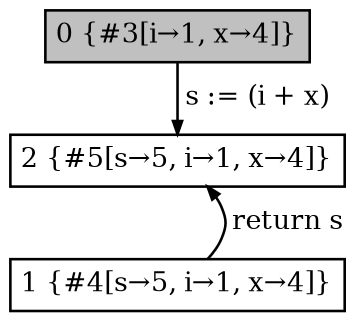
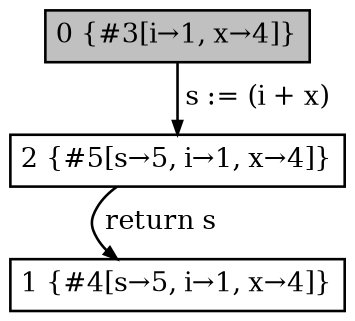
(225, 229) -> (93, 216)
